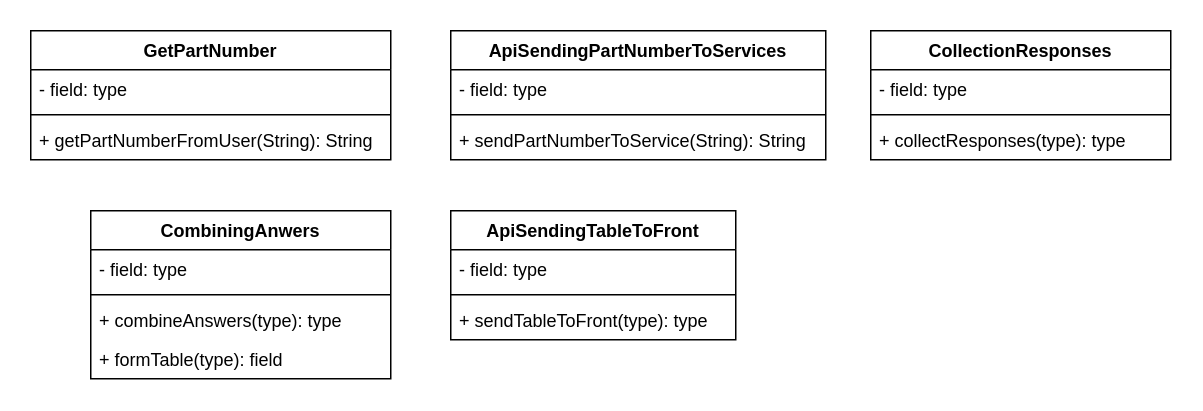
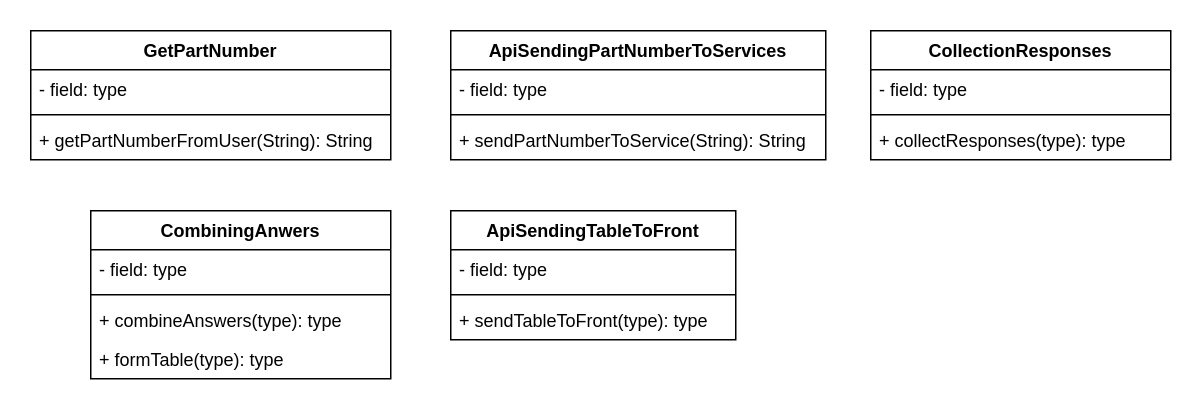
(207, 361) -> (206, 361)
